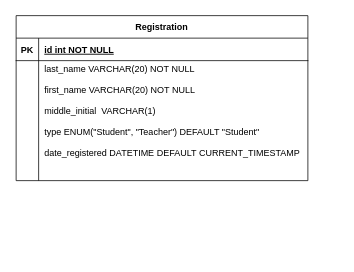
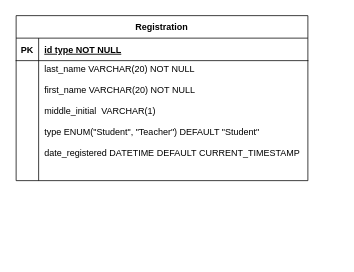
(76, 50) -> (80, 50)
